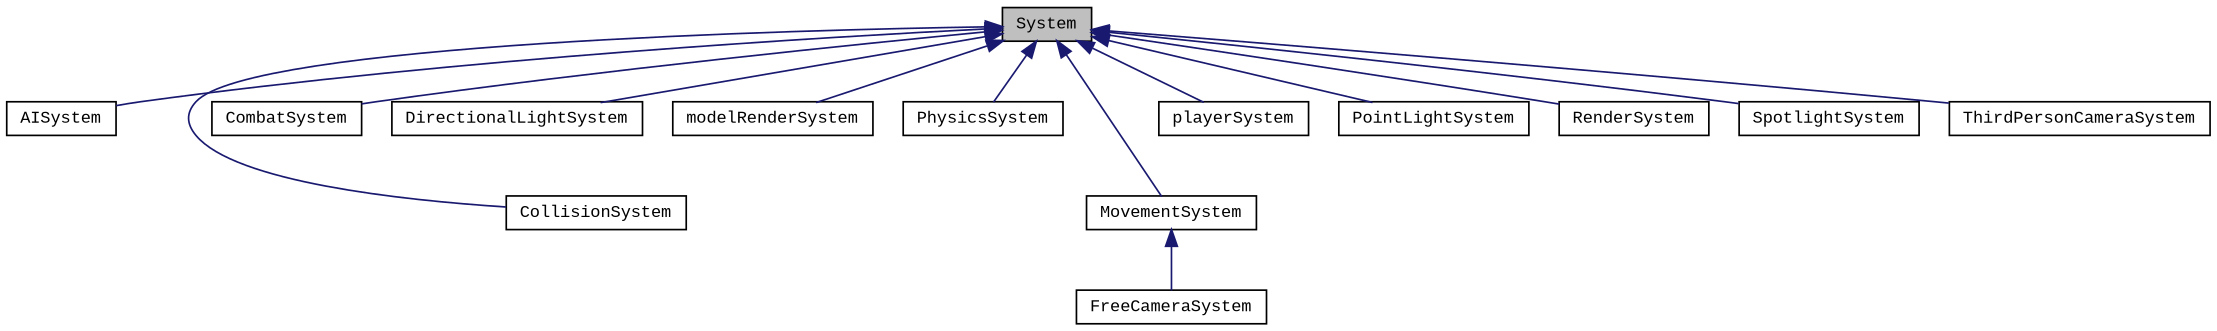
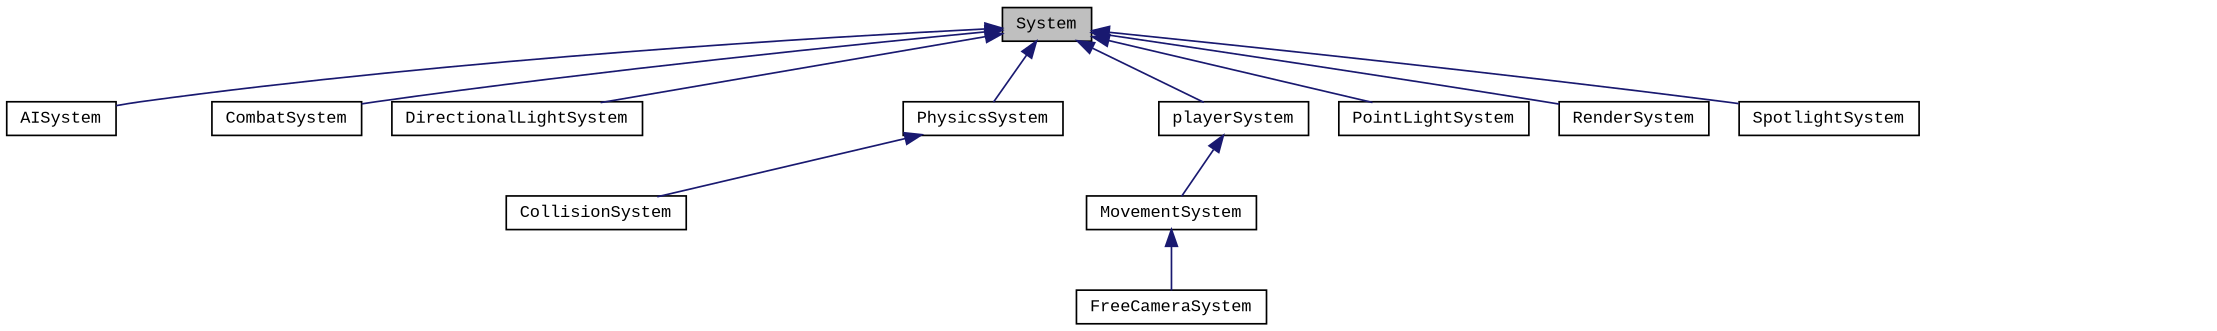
(408, 55) -> (781, 168)
(773, 119) -> none
(2080, 119) -> none
(1114, 126) -> (1198, 173)
